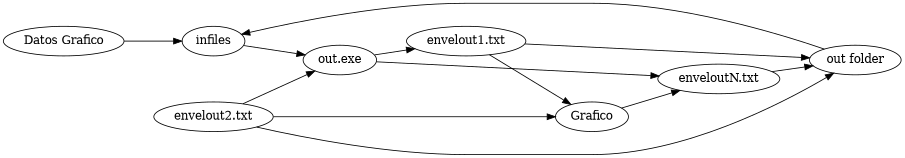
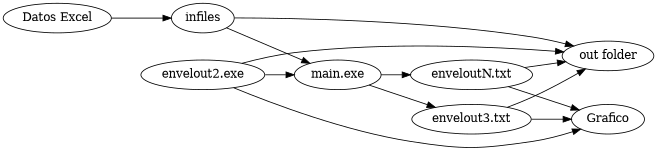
(539, 3) -> (401, 23)
(64, 41) -> (57, 18)
(466, 41) -> (472, 119)
(340, 60) -> (338, 75)
(647, 100) -> (543, 98)
(214, 117) -> (203, 75)
